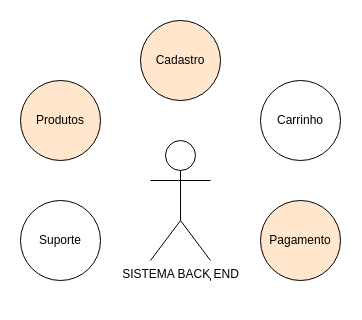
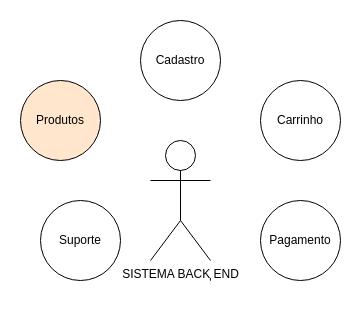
(181, 61) -> (181, 61)
(61, 241) -> (81, 241)
(301, 241) -> (301, 241)
